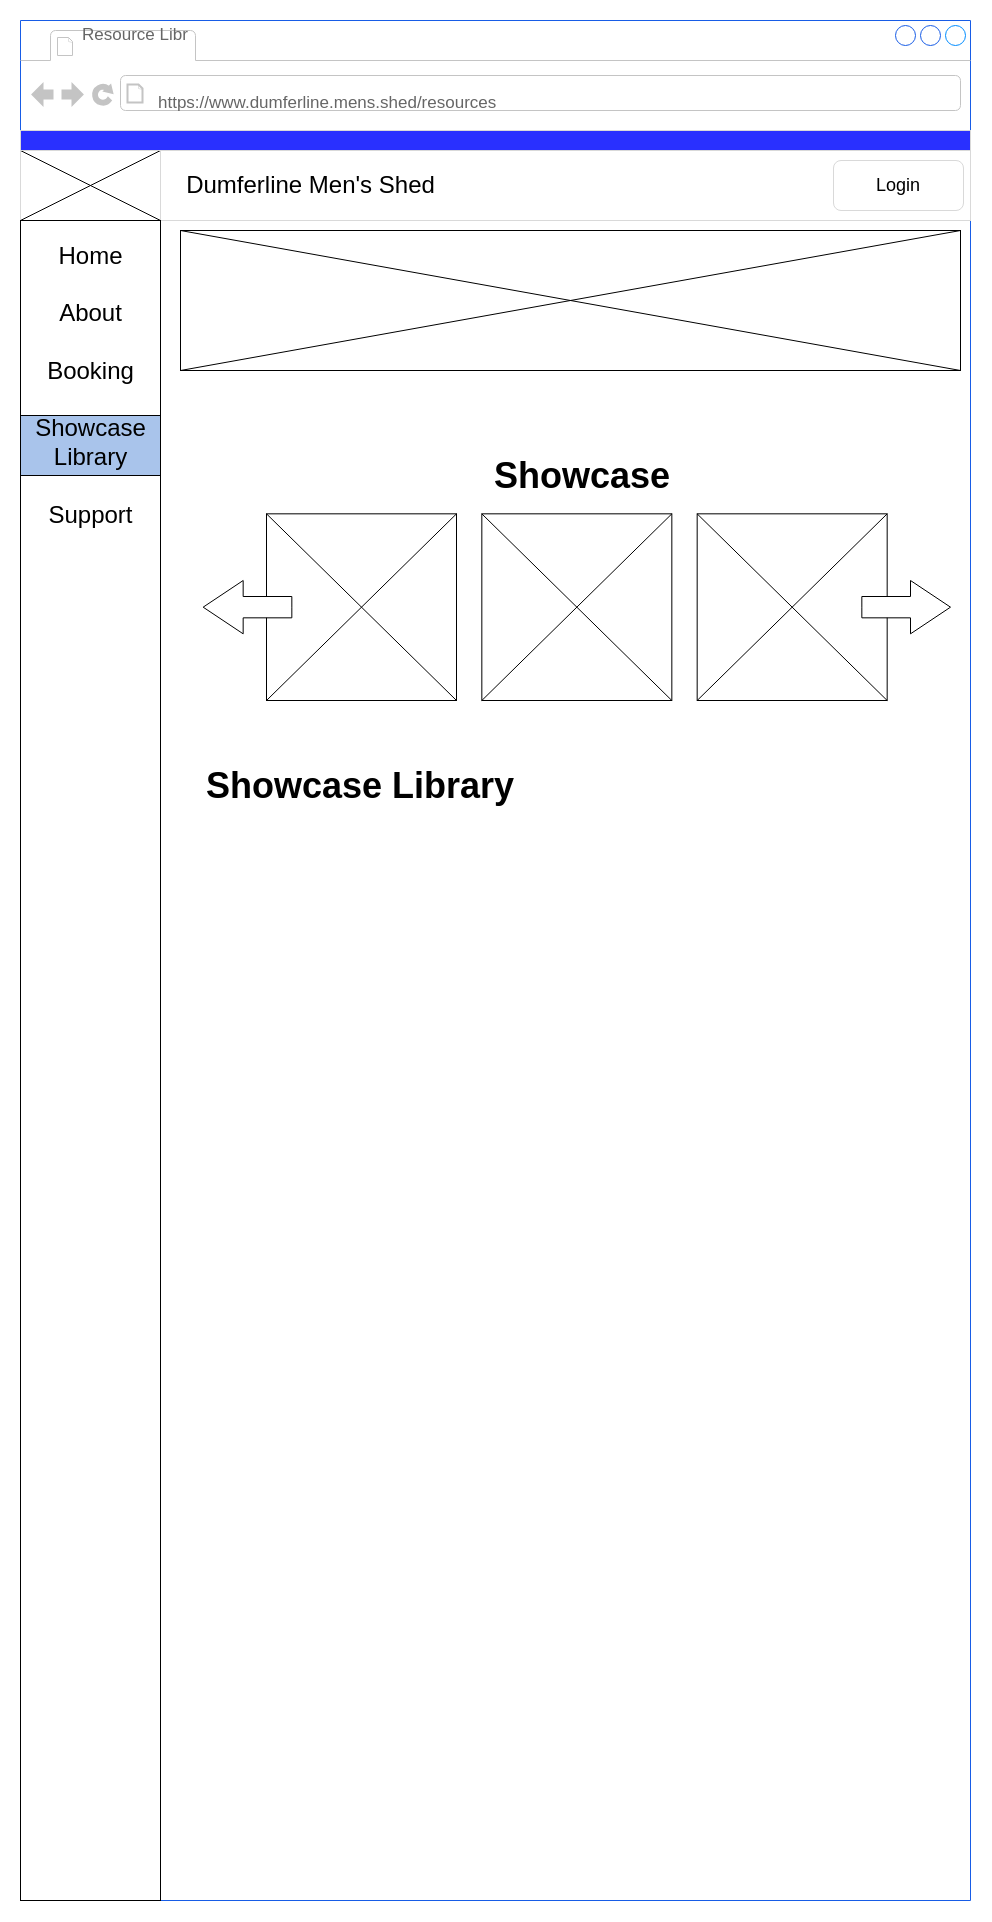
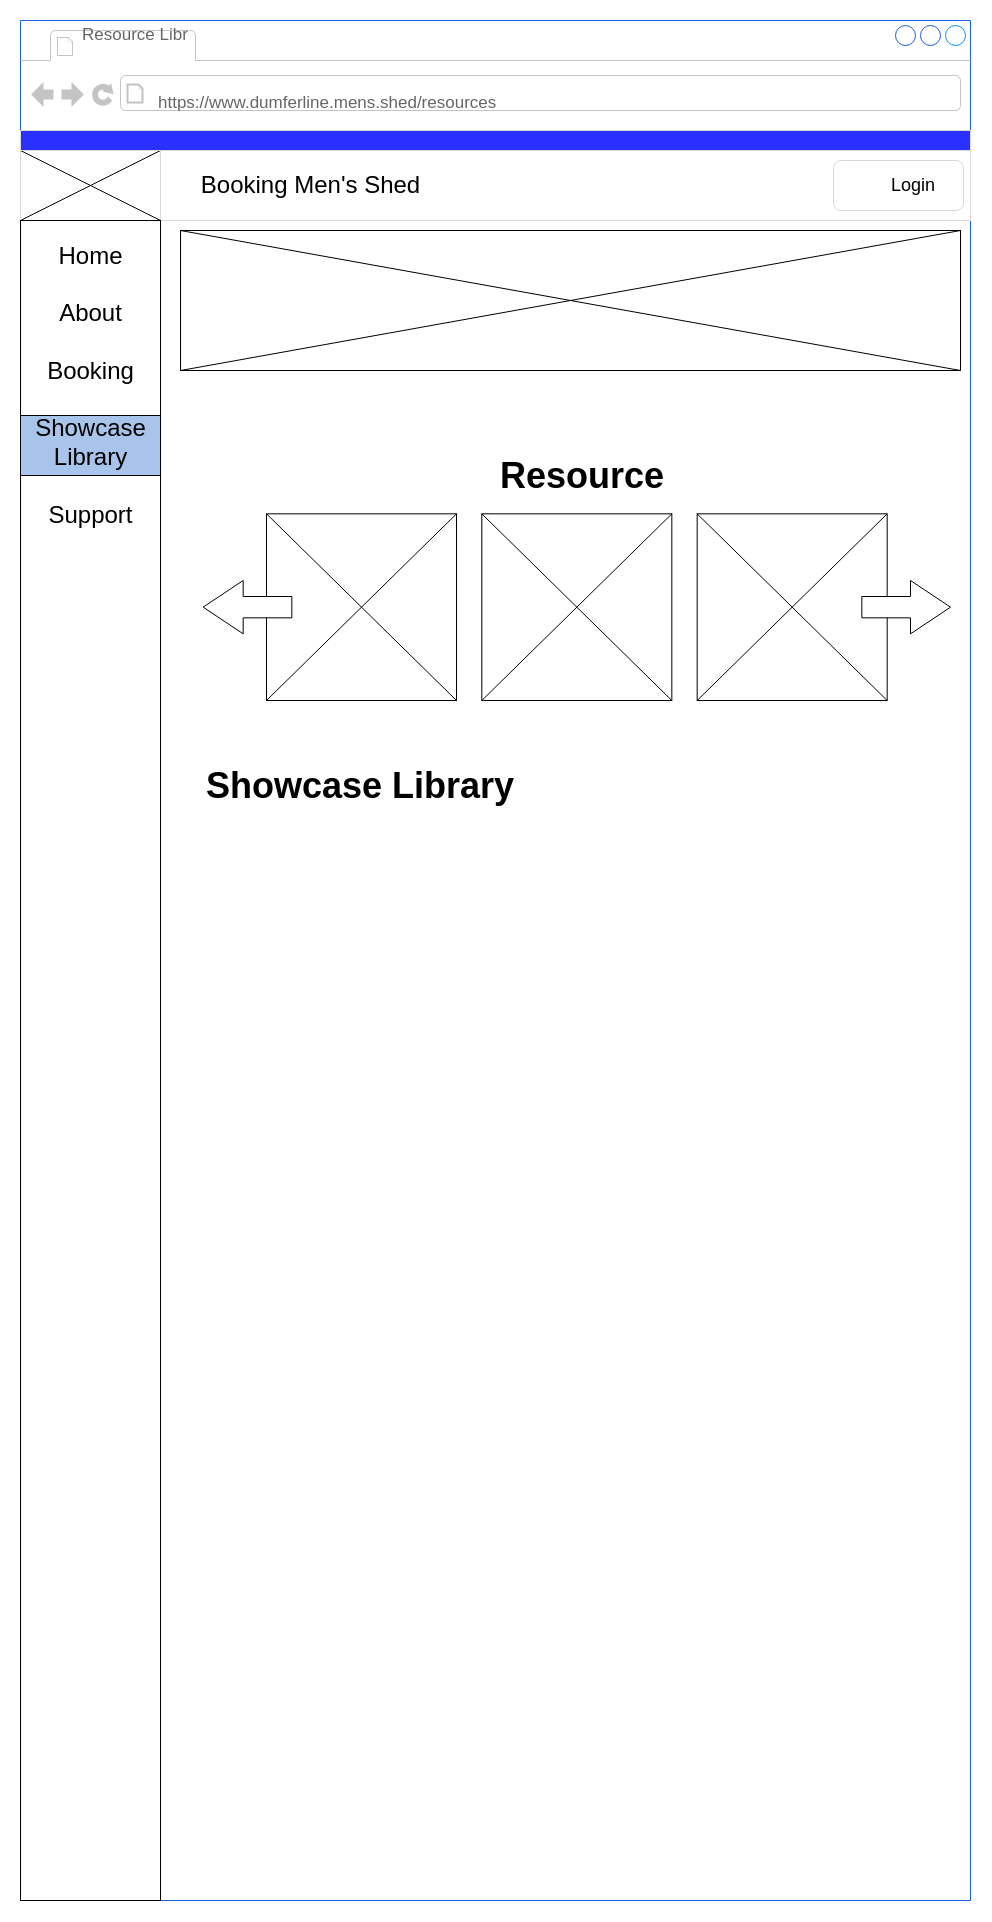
(311, 186) -> (311, 186)
(899, 186) -> (914, 186)
(583, 476) -> (583, 476)
